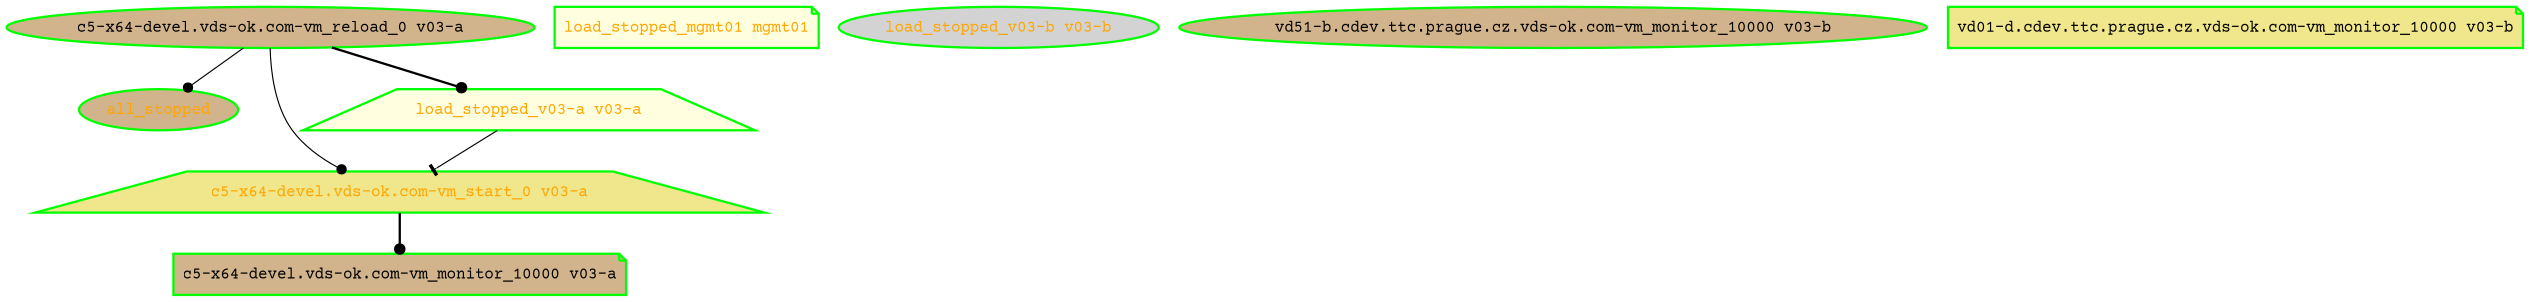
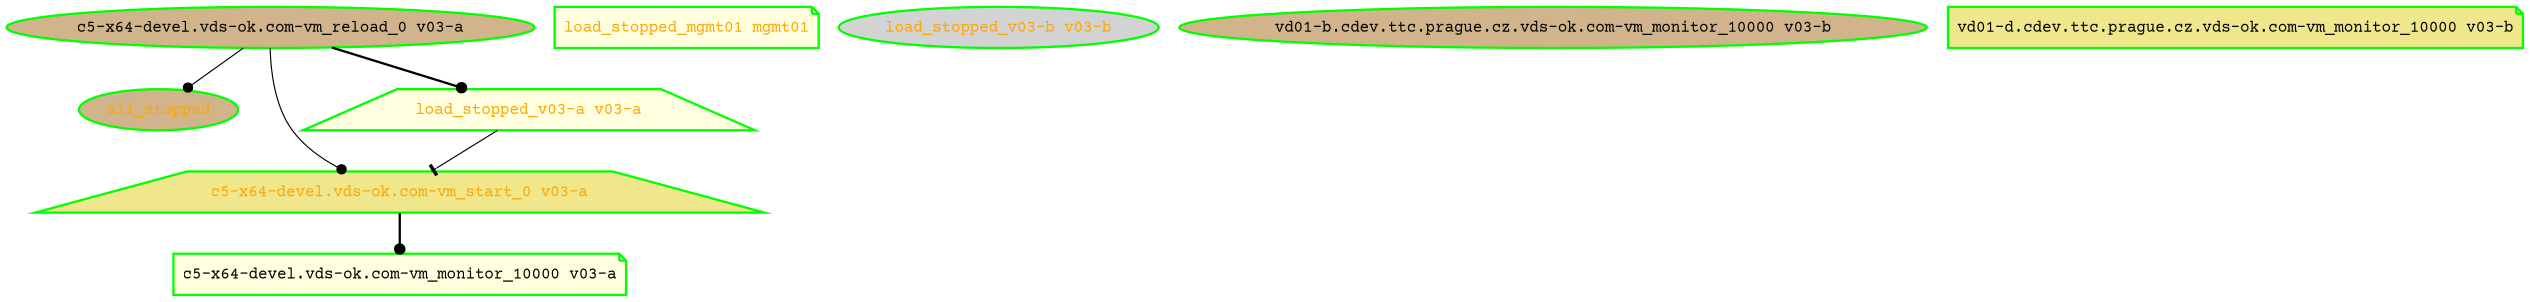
(1553, 27) -> (1553, 27)
(400, 274) -> (400, 274)
